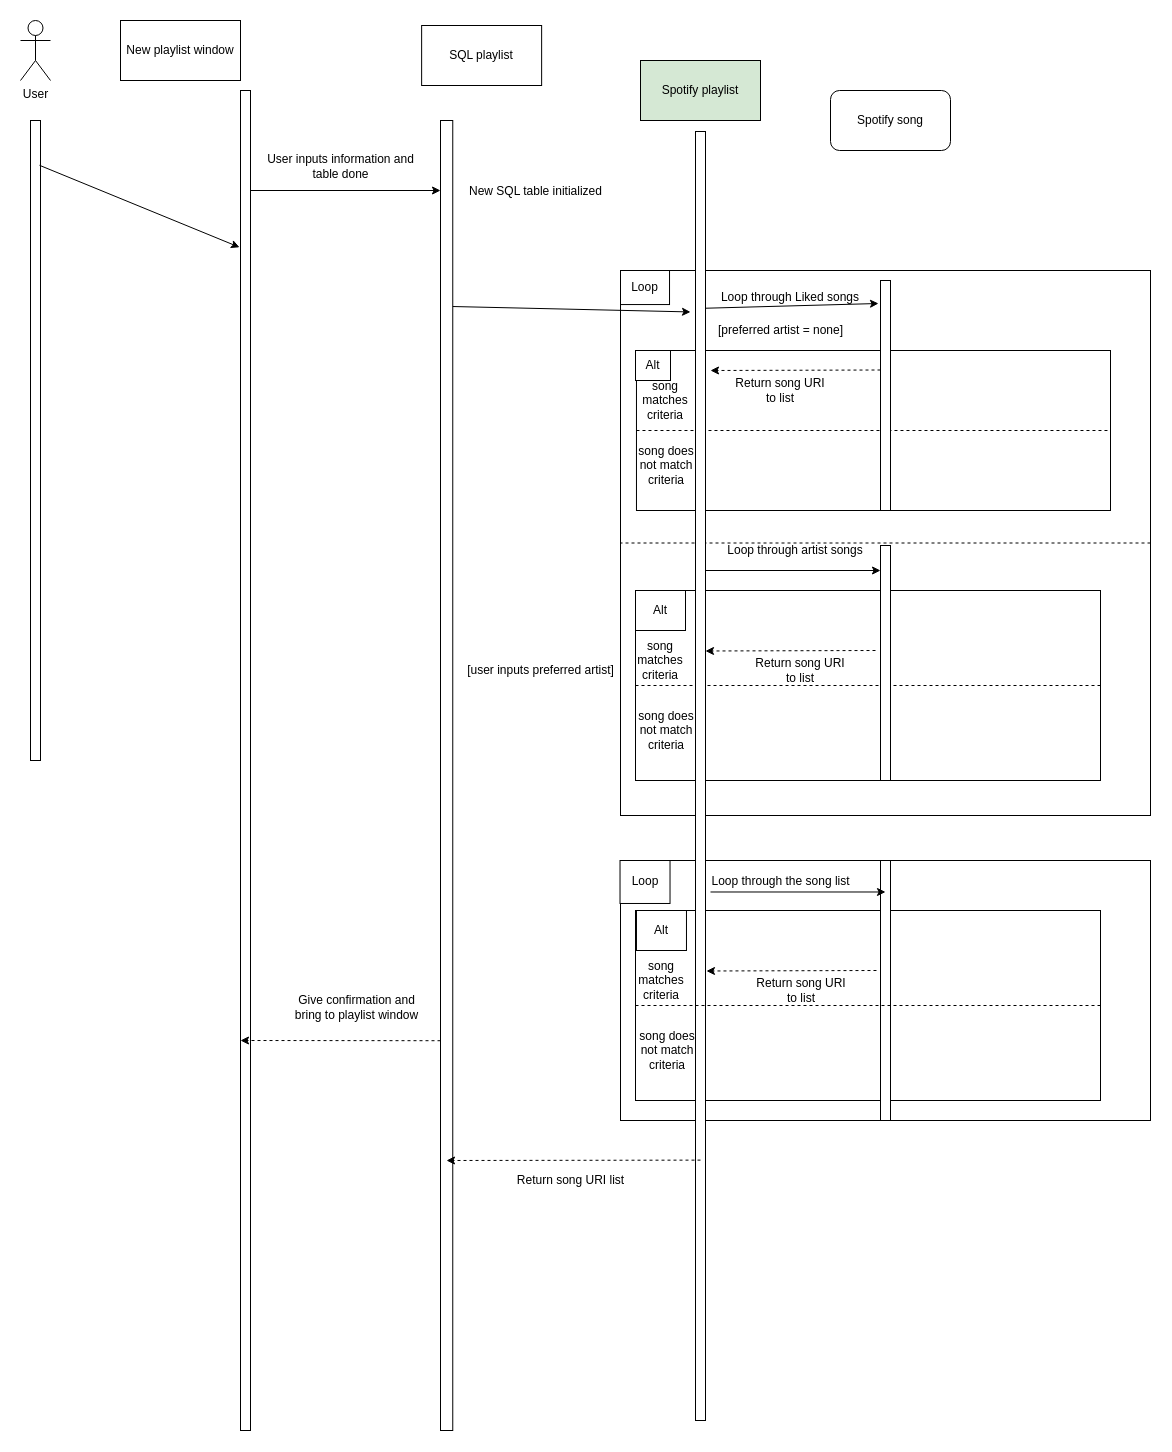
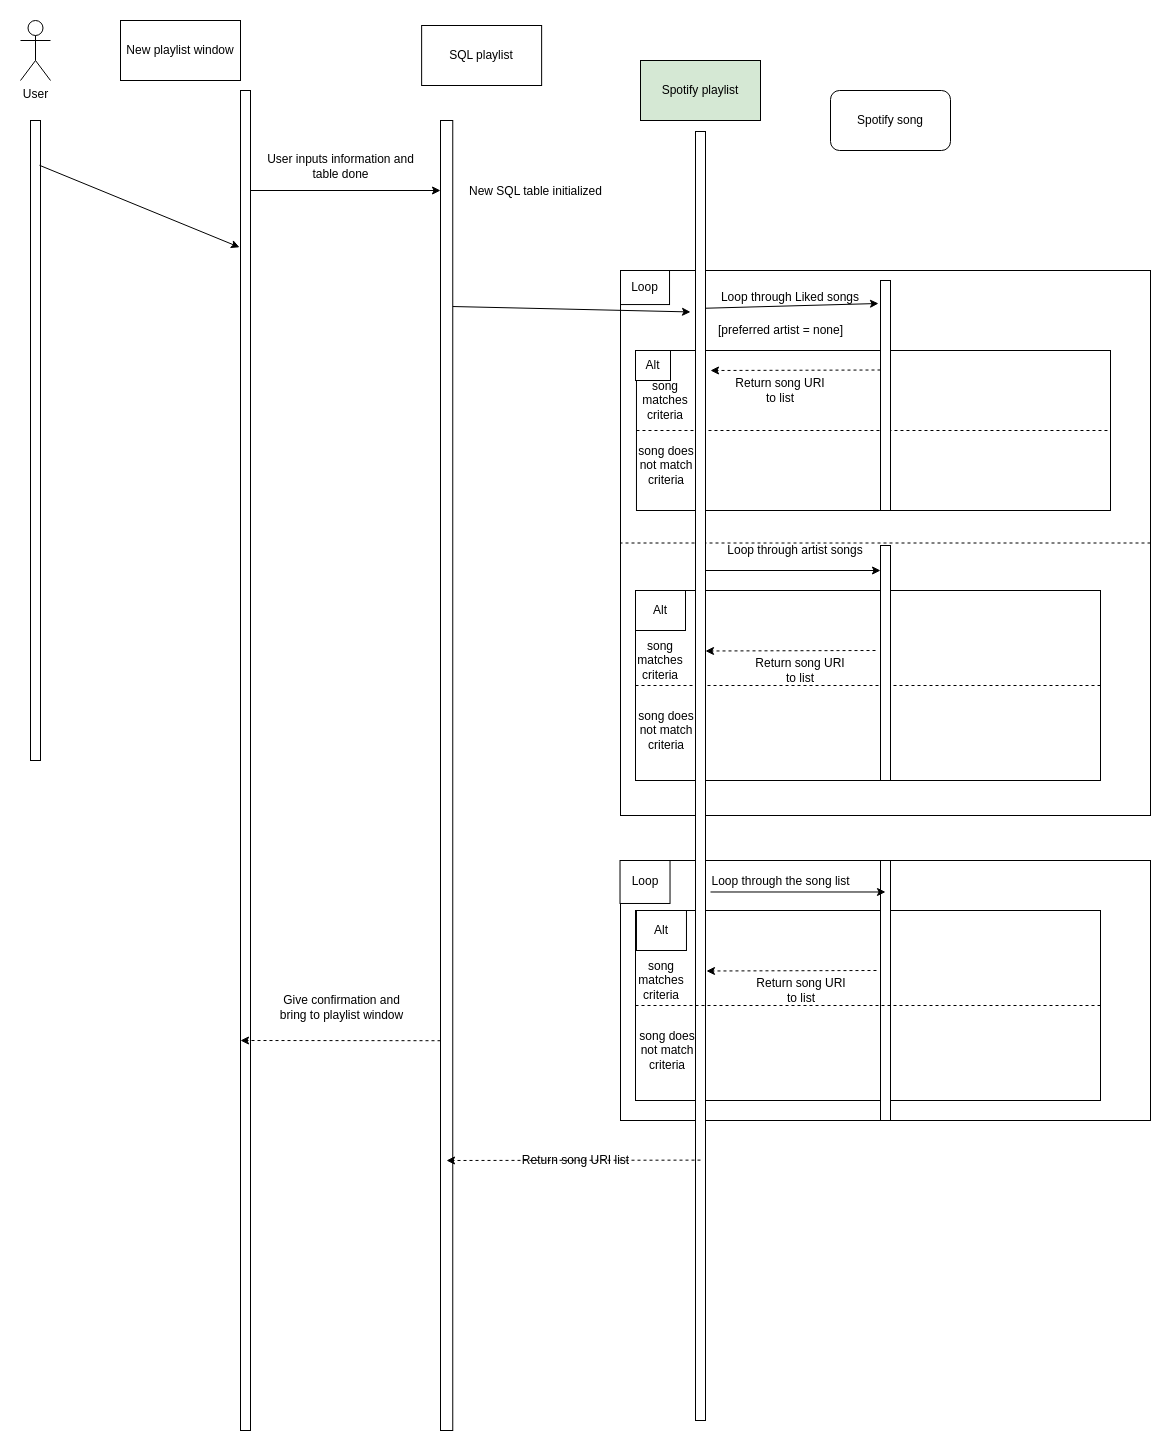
(541, 671) -> none
(357, 1008) -> (342, 1008)
(570, 1181) -> (575, 1161)
